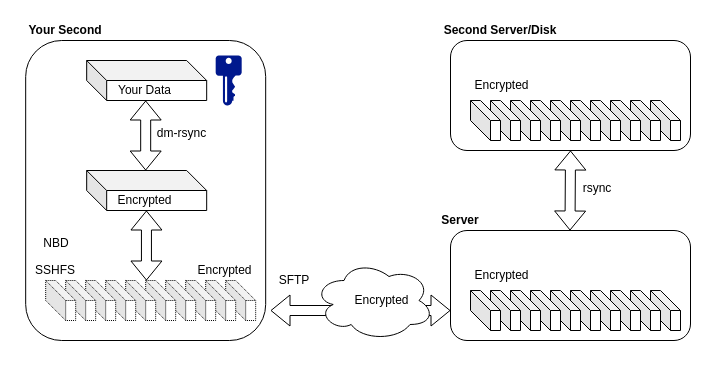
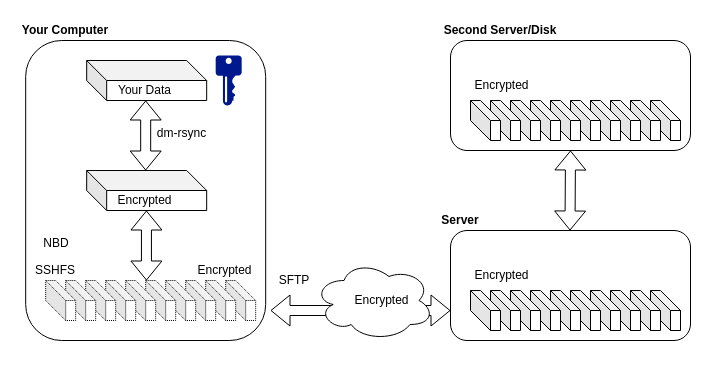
(66, 31) -> (66, 31)
(598, 189) -> none
